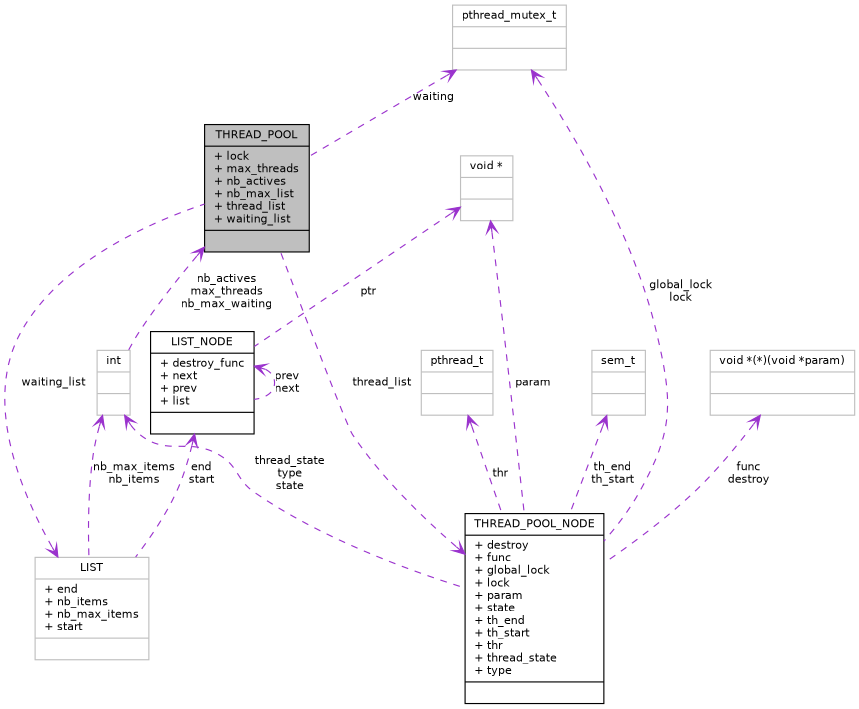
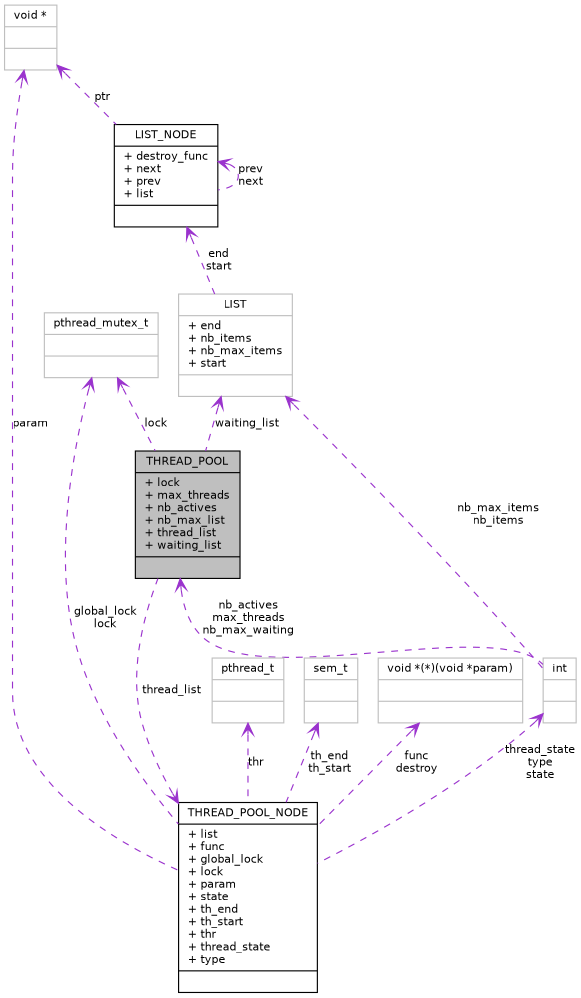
(434, 97) -> (156, 424)
(90, 491) -> (420, 535)
(502, 545) -> (203, 834)
